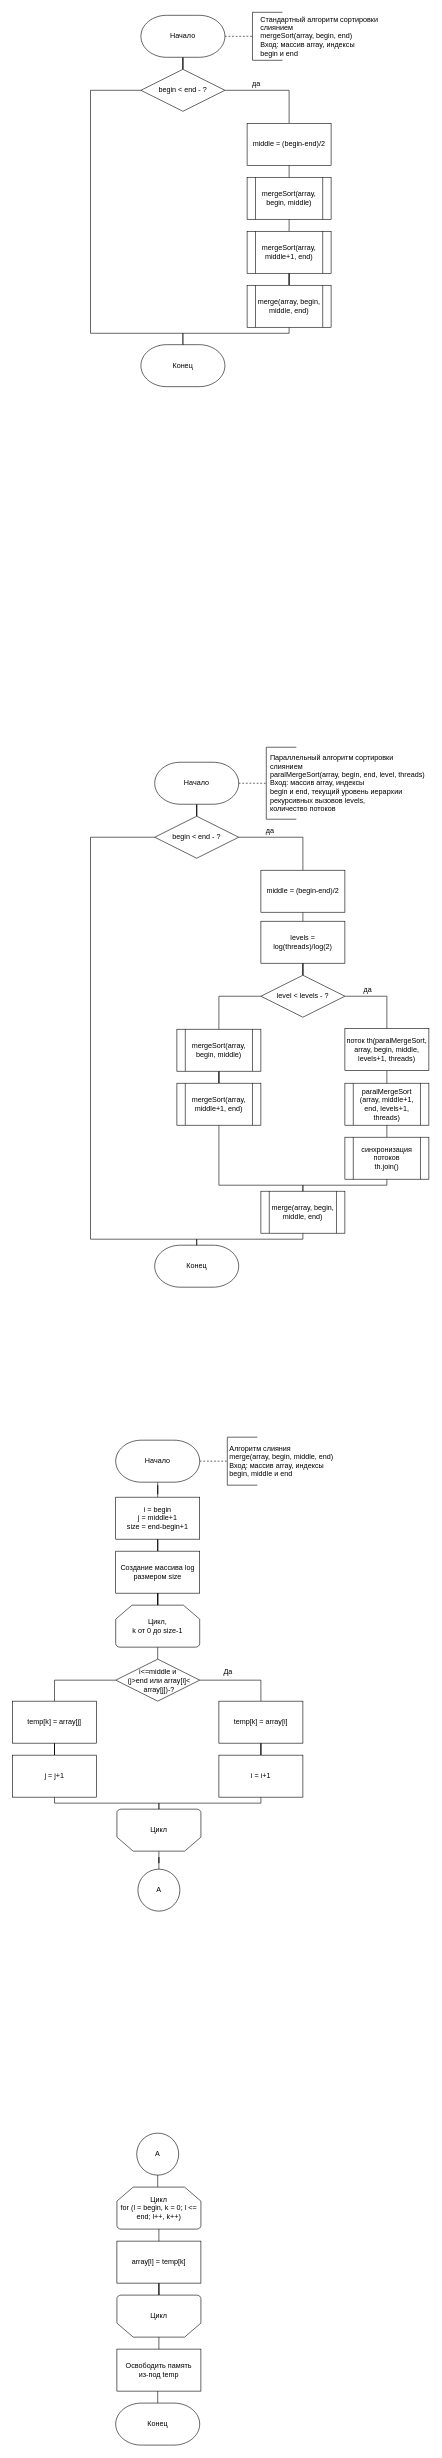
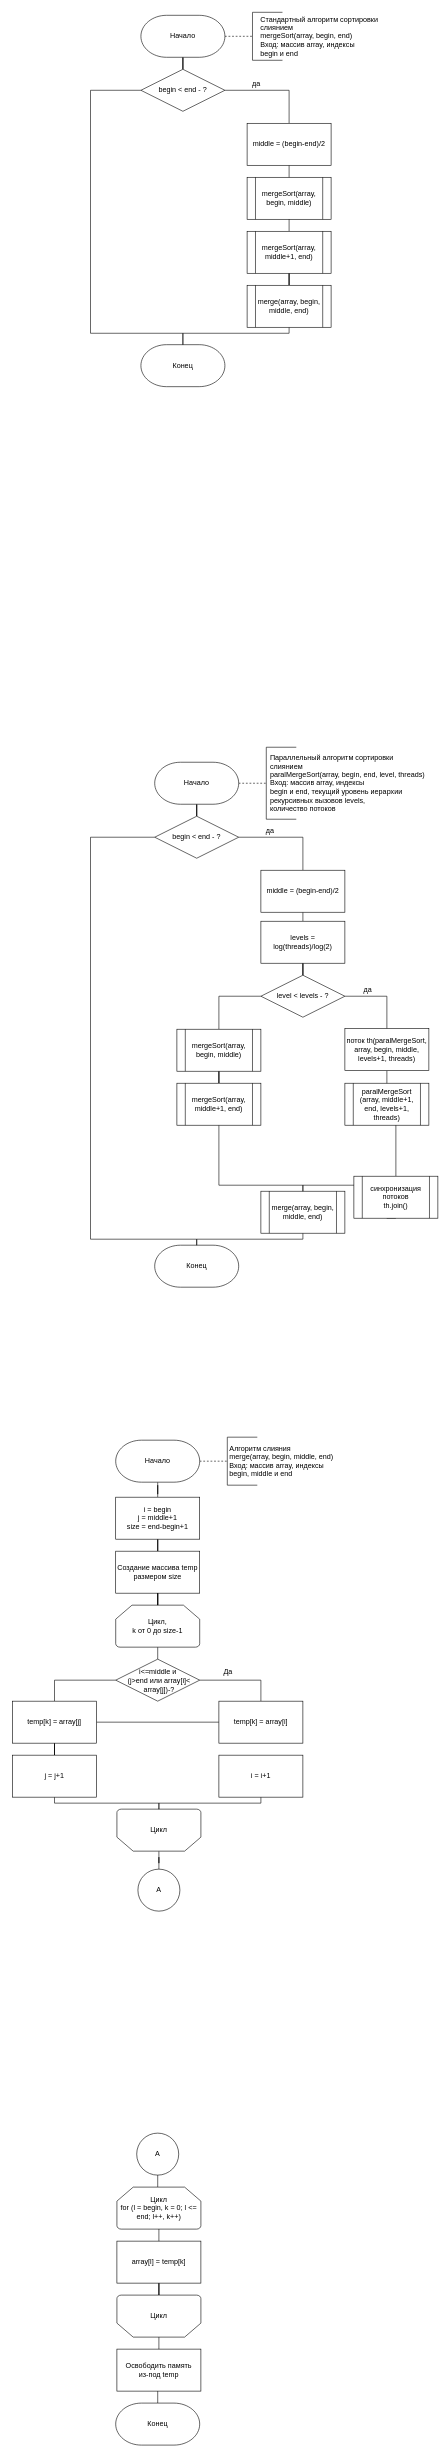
(387, 1158) -> (396, 1197)
(158, 1572) -> (158, 1572)
(261, 1749) -> (158, 1722)
